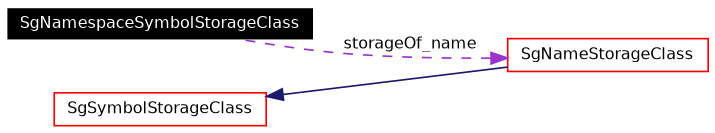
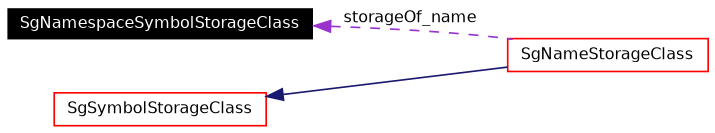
(366, 55) -> (422, 31)
